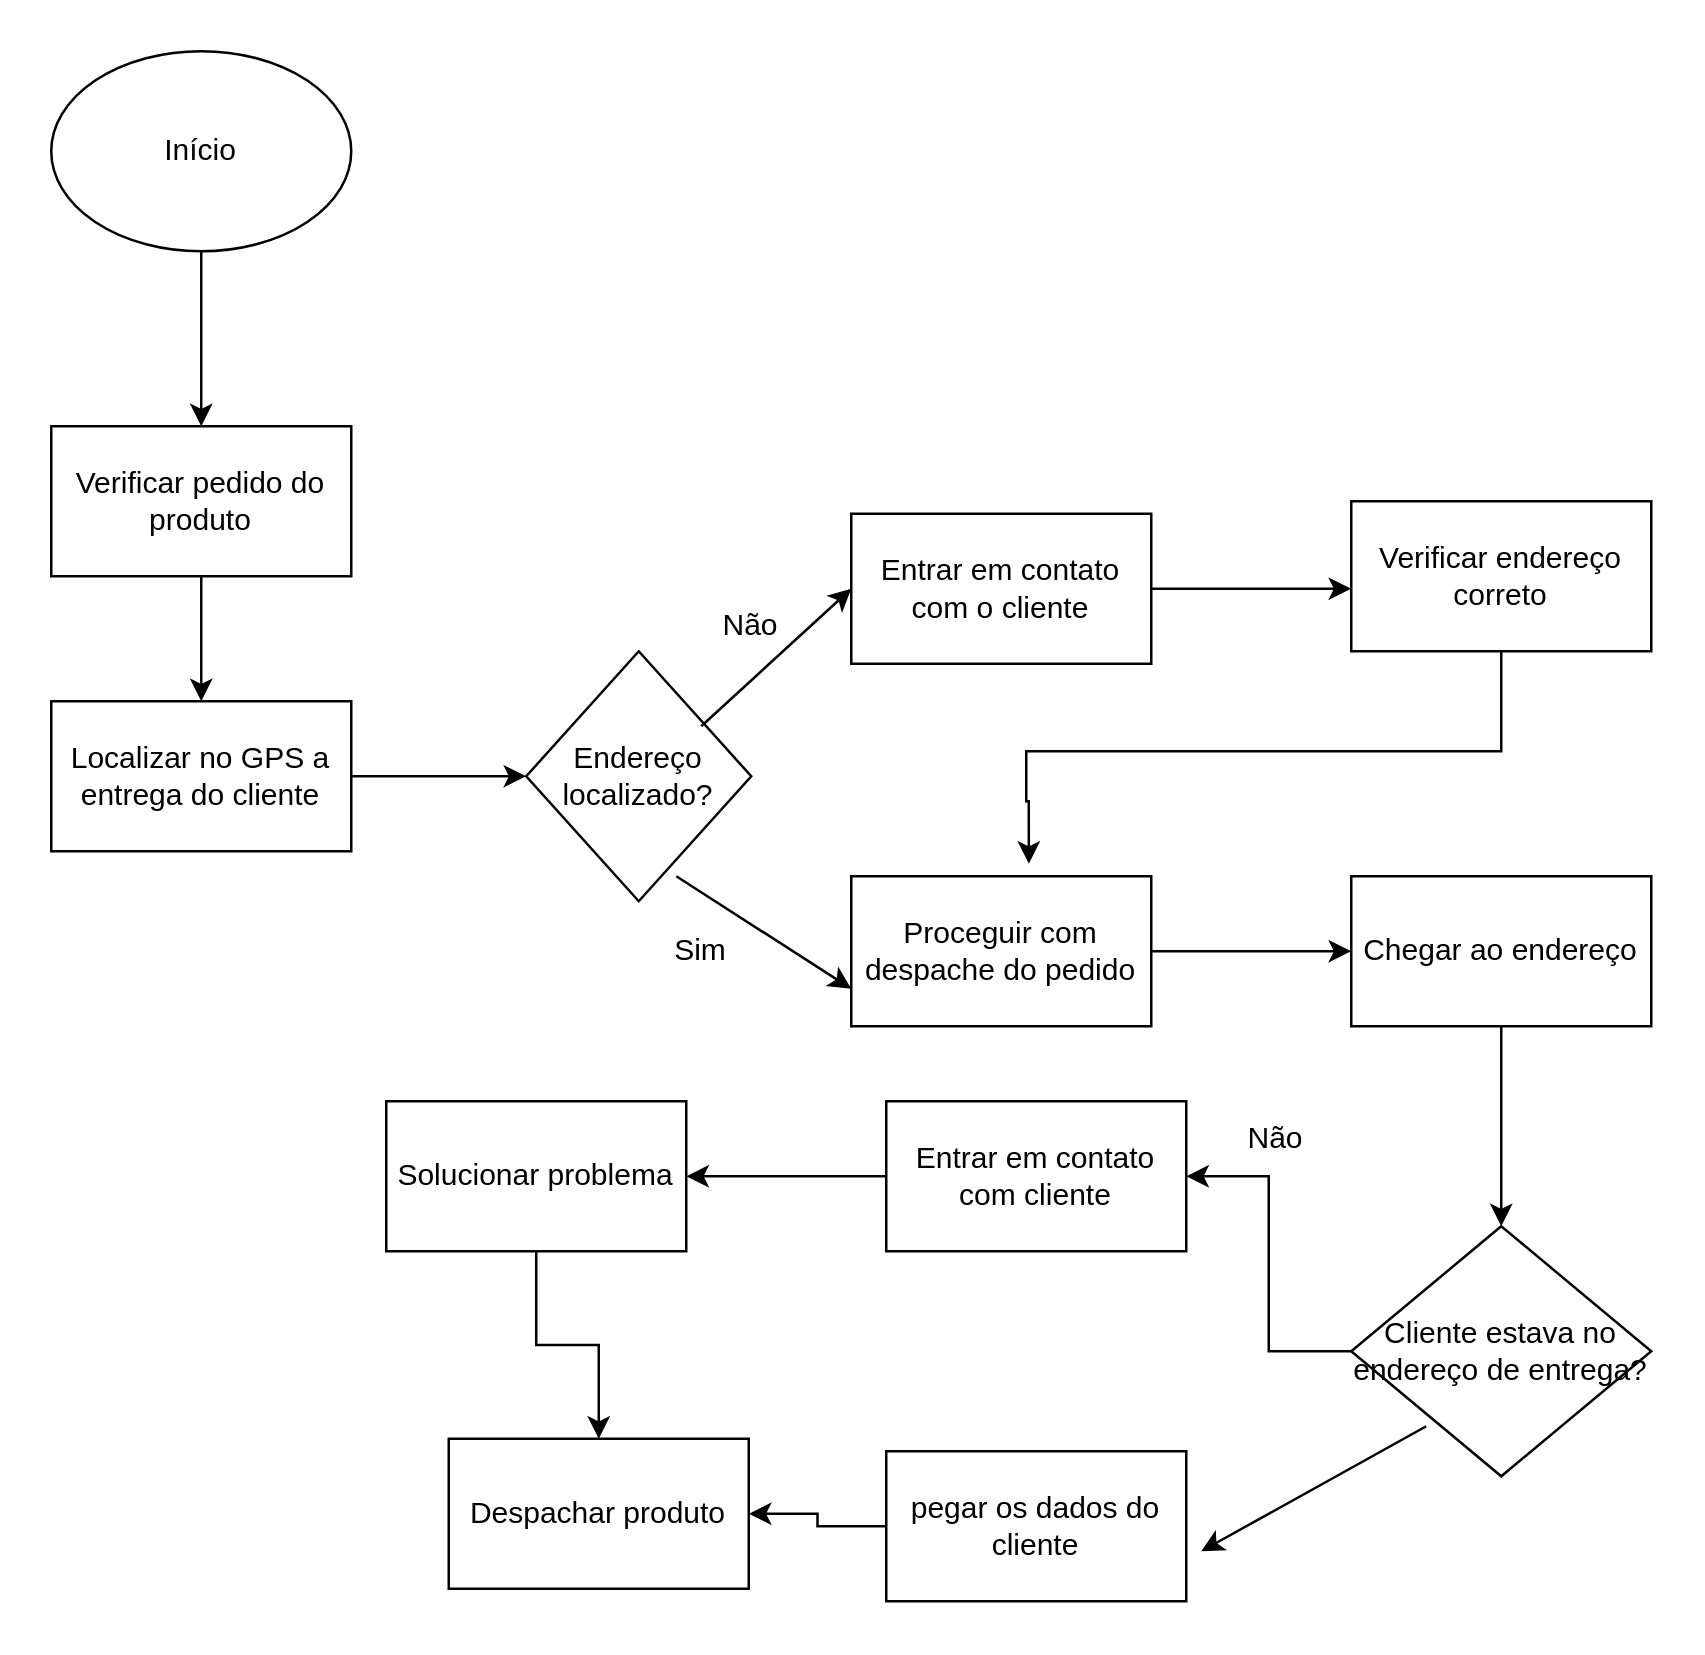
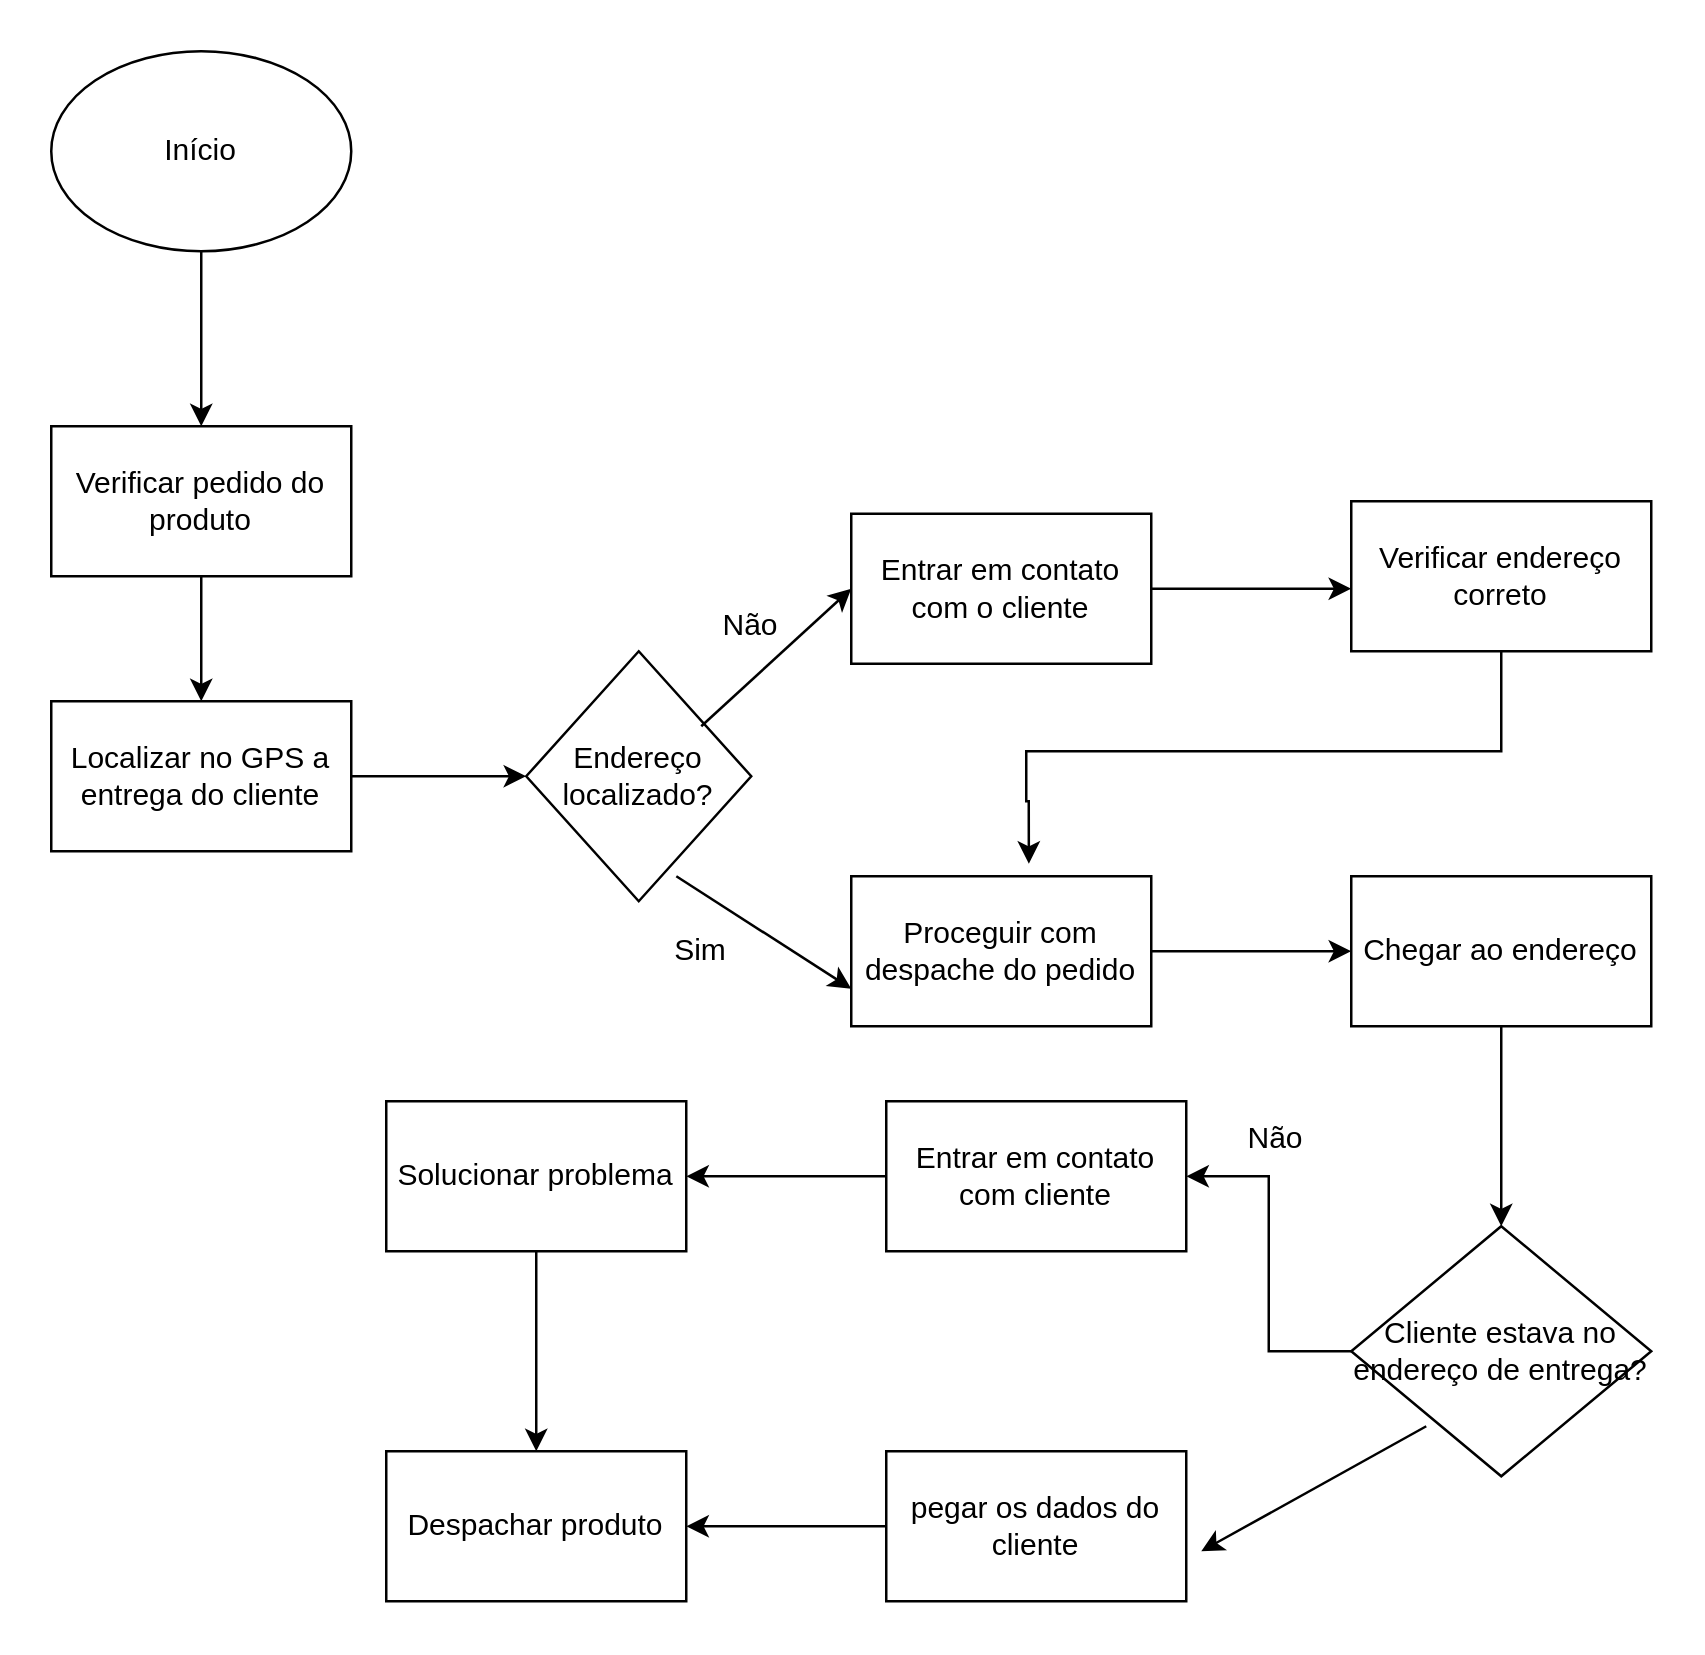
(599, 1514) -> (536, 1526)
